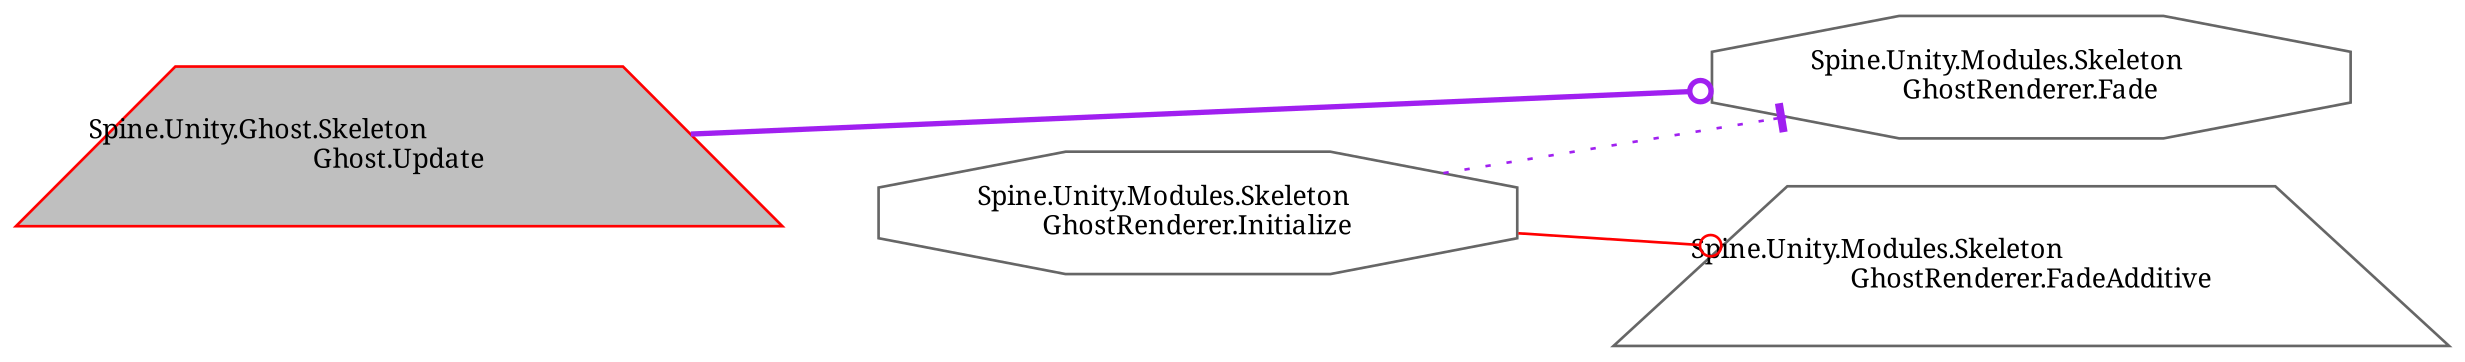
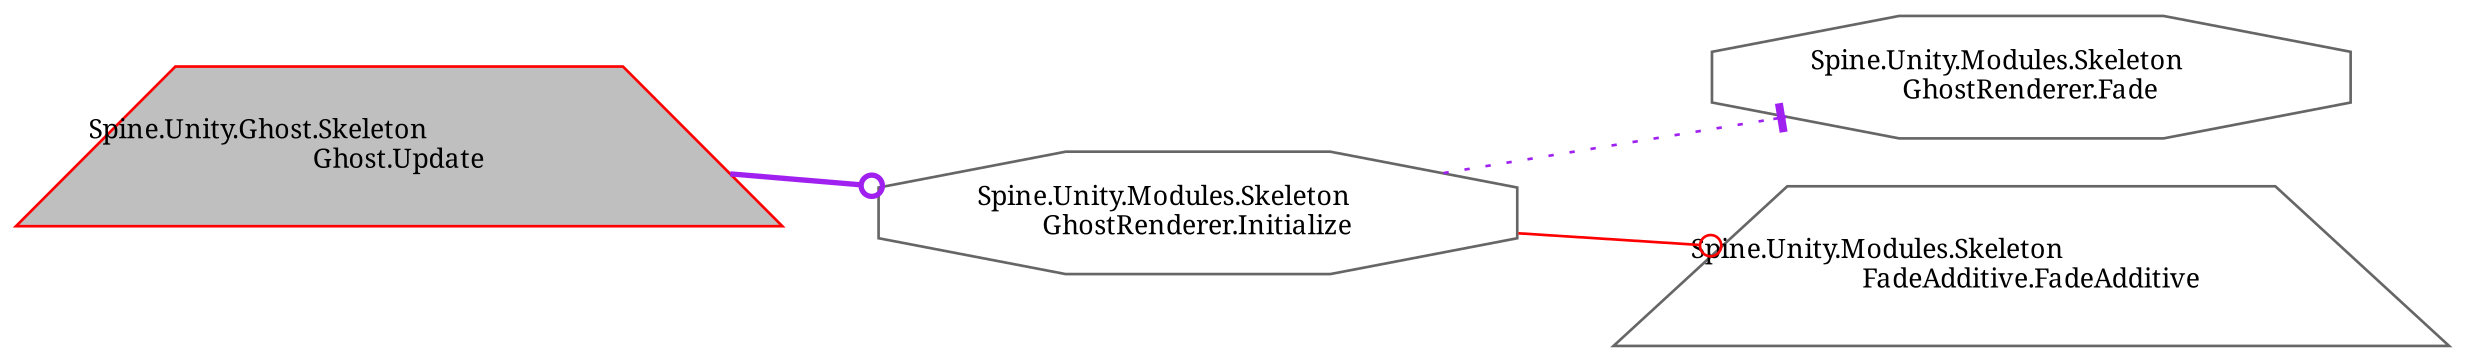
(1190, 113) -> (795, 179)
(2031, 266) -> (2031, 266)
